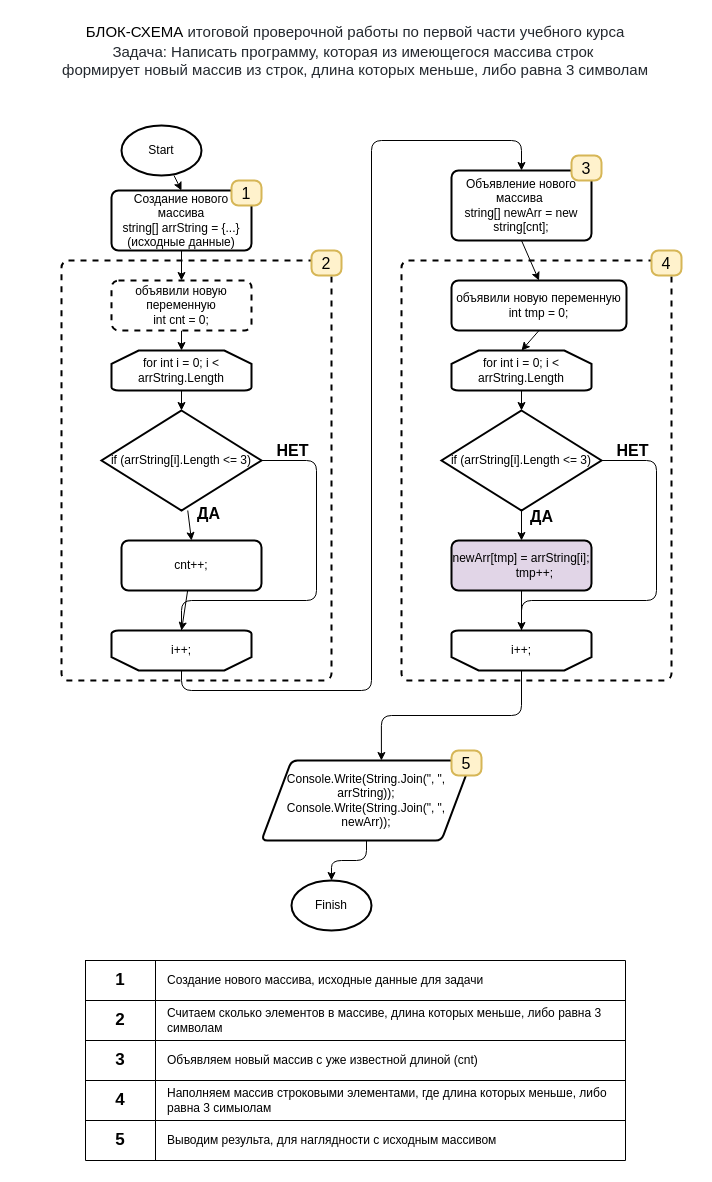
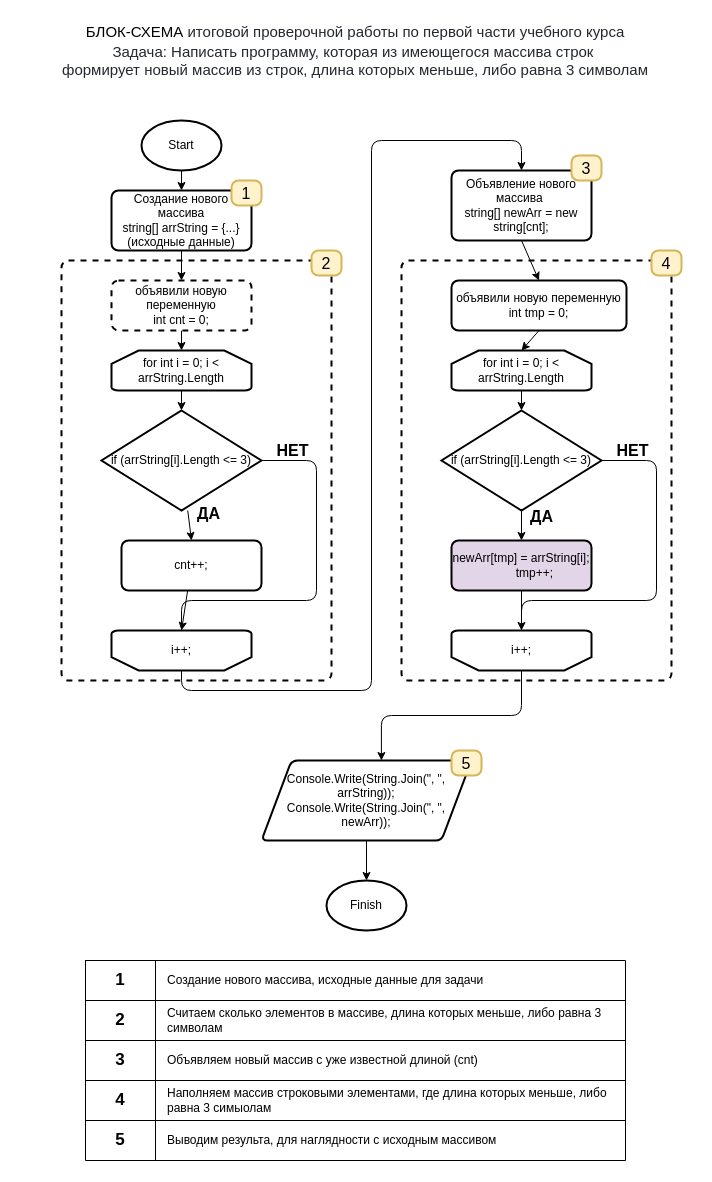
(162, 151) -> (182, 146)
(332, 906) -> (367, 906)
